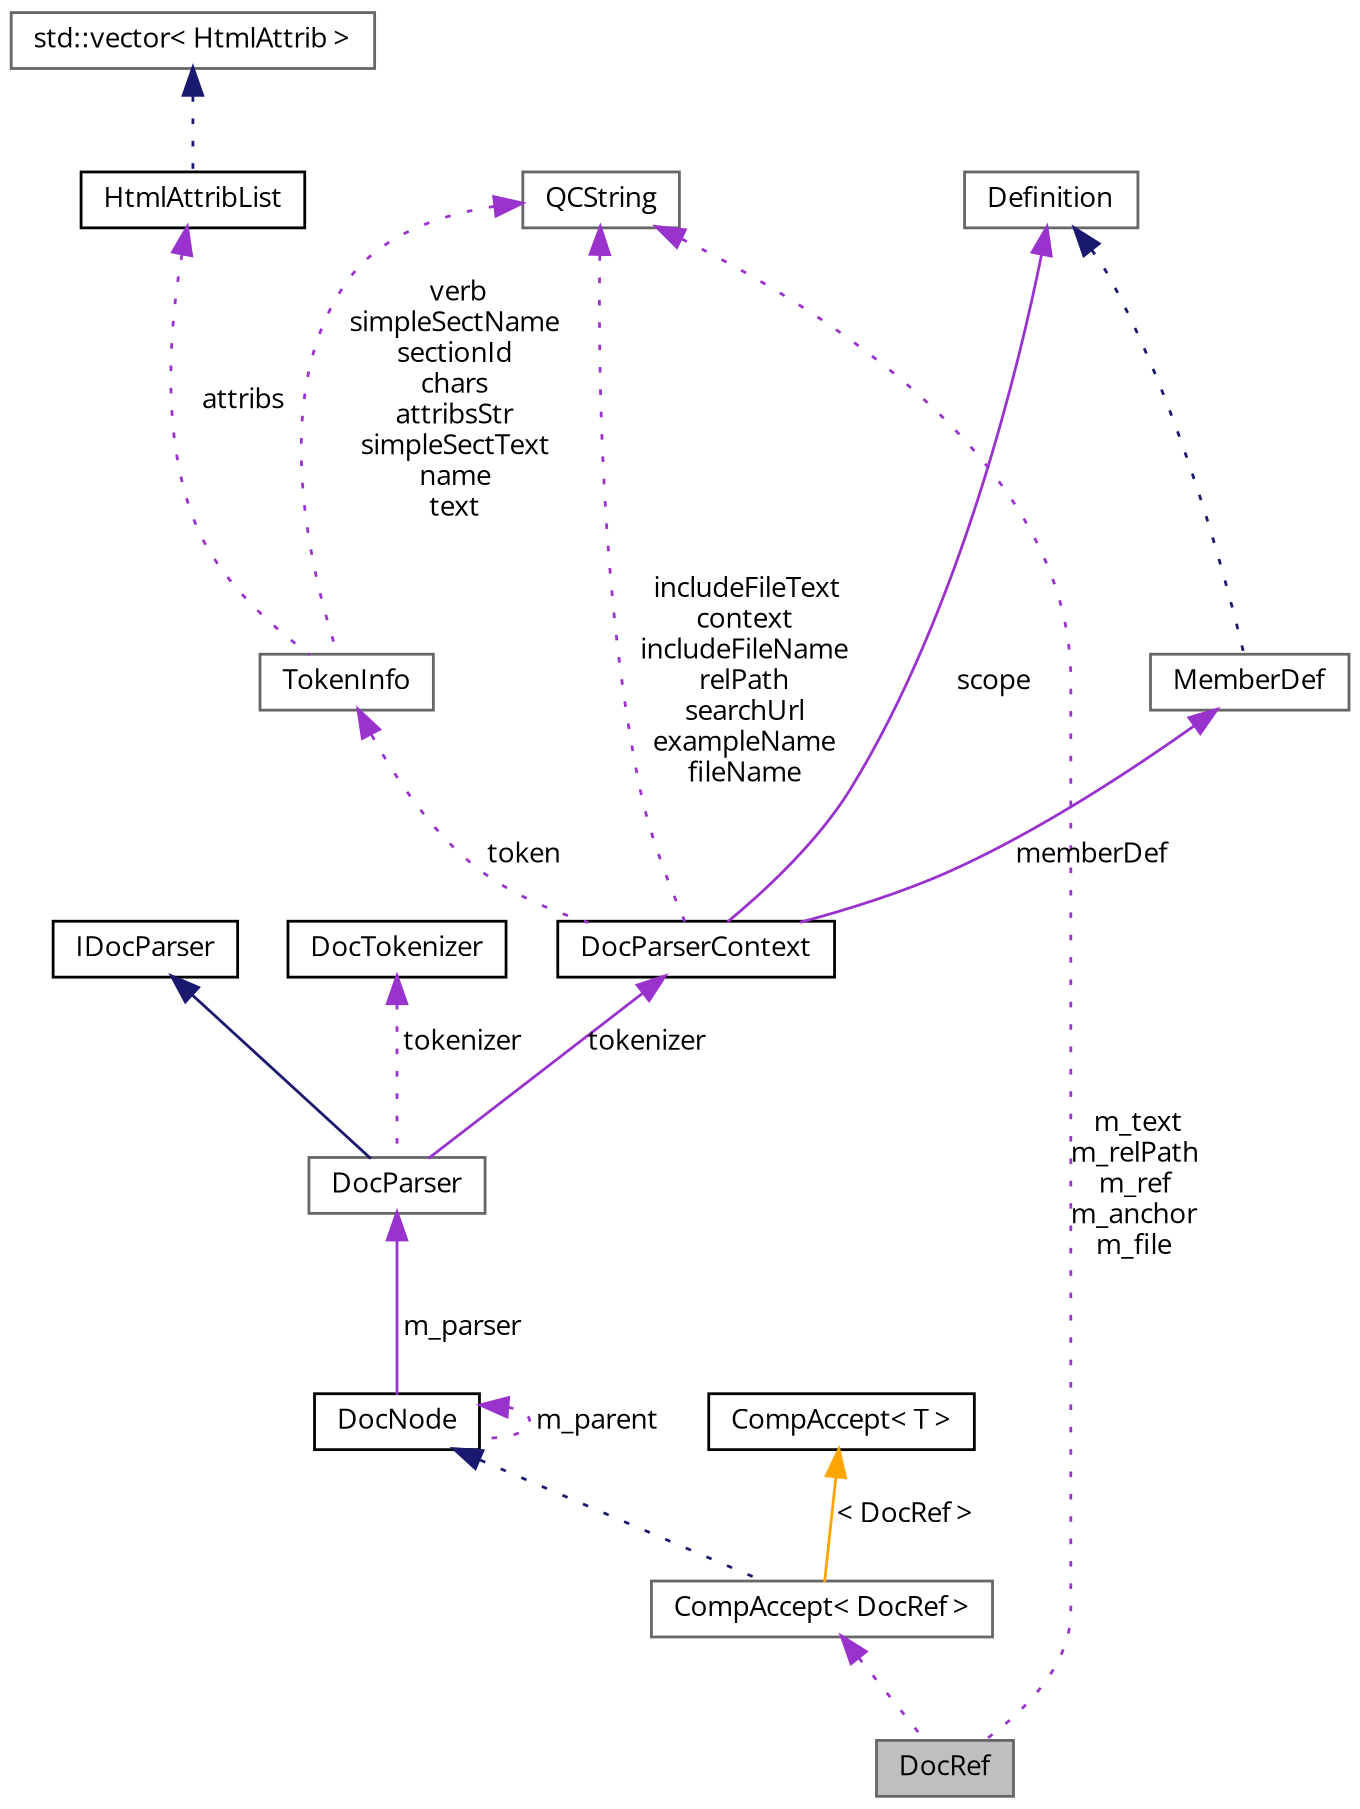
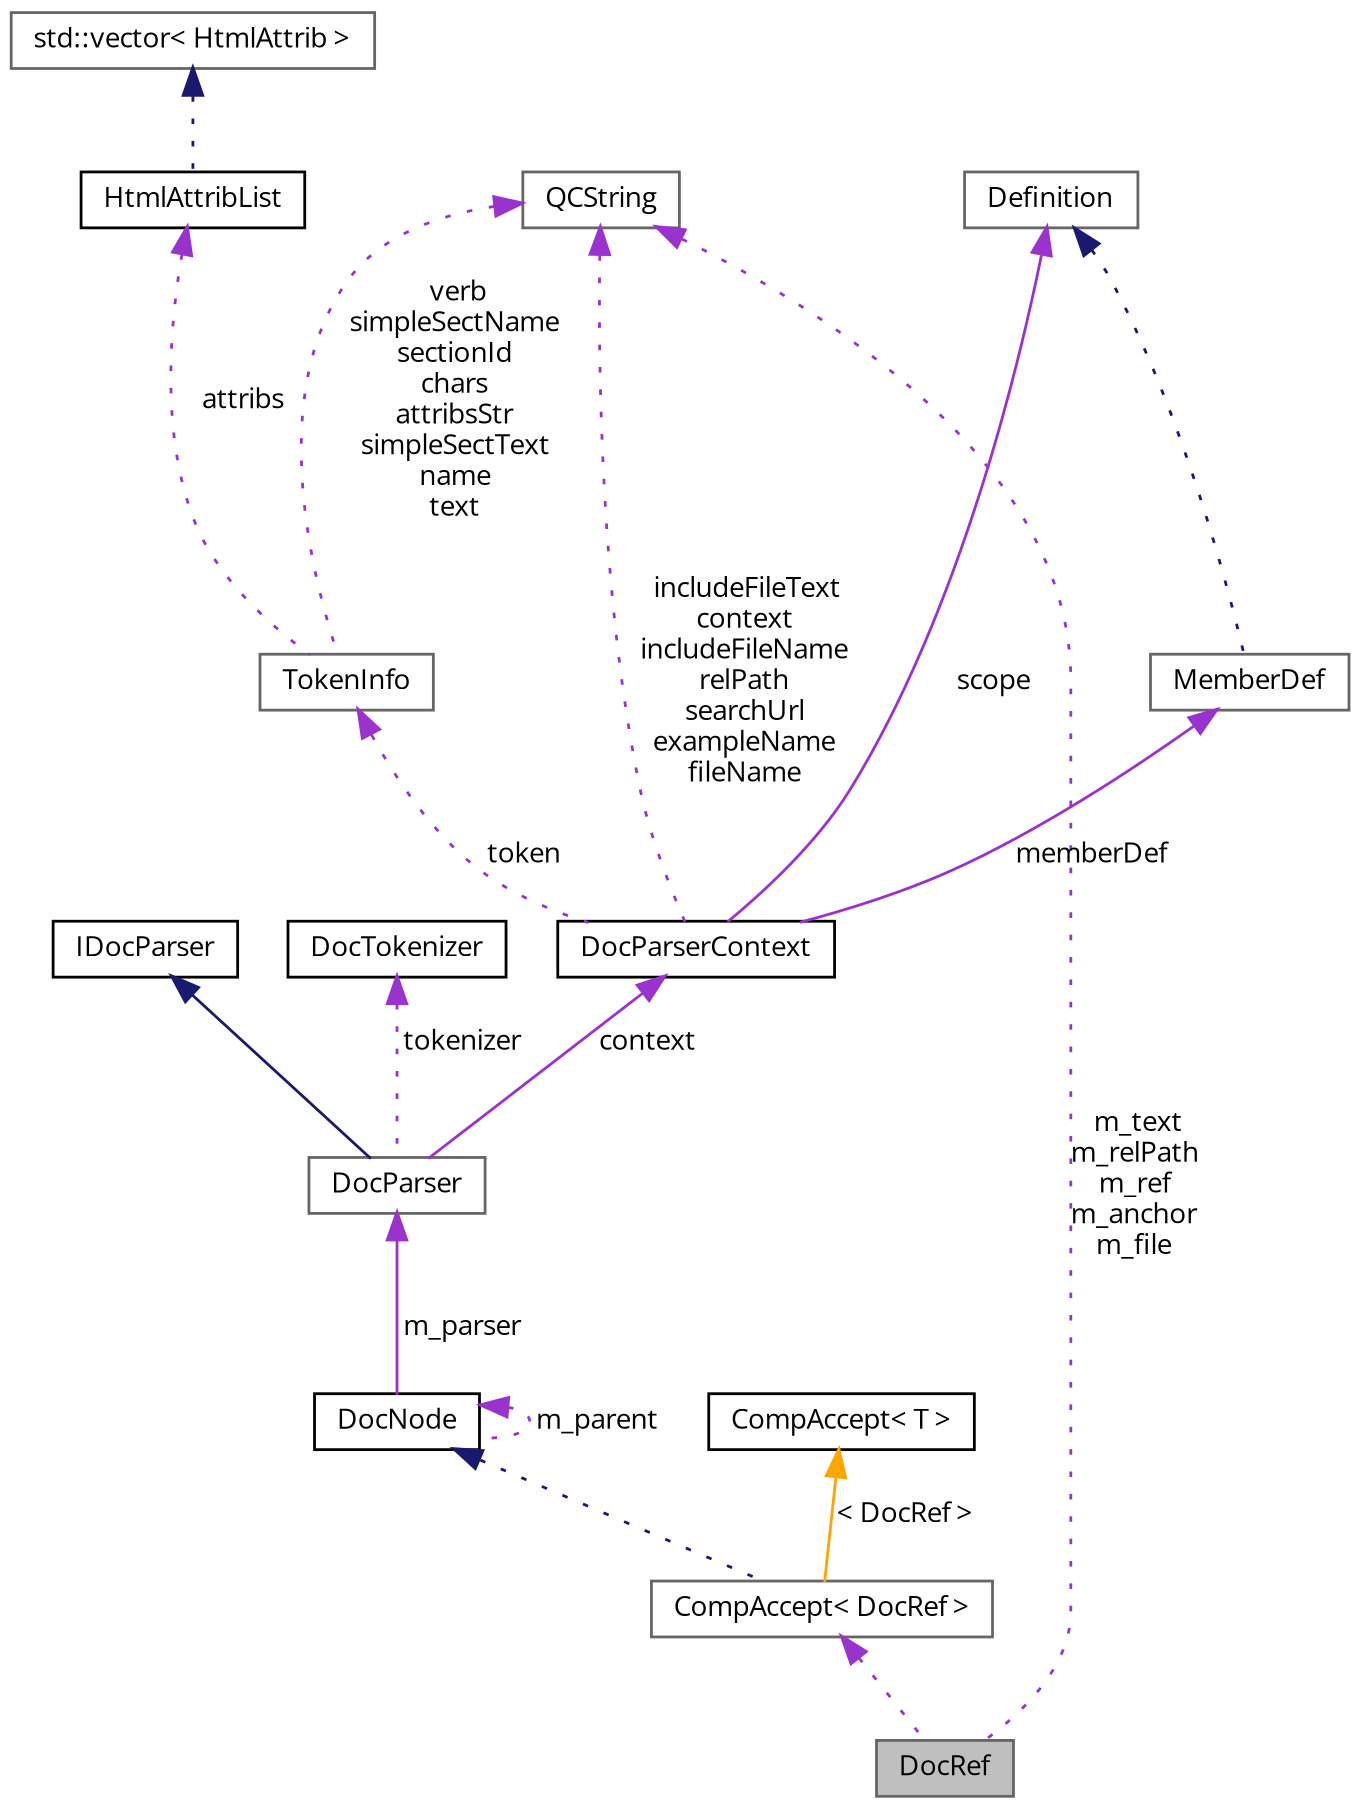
(644, 1043) -> (644, 1043)
